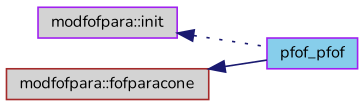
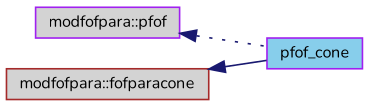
(108, 23) -> (108, 23)
(312, 53) -> (315, 53)
